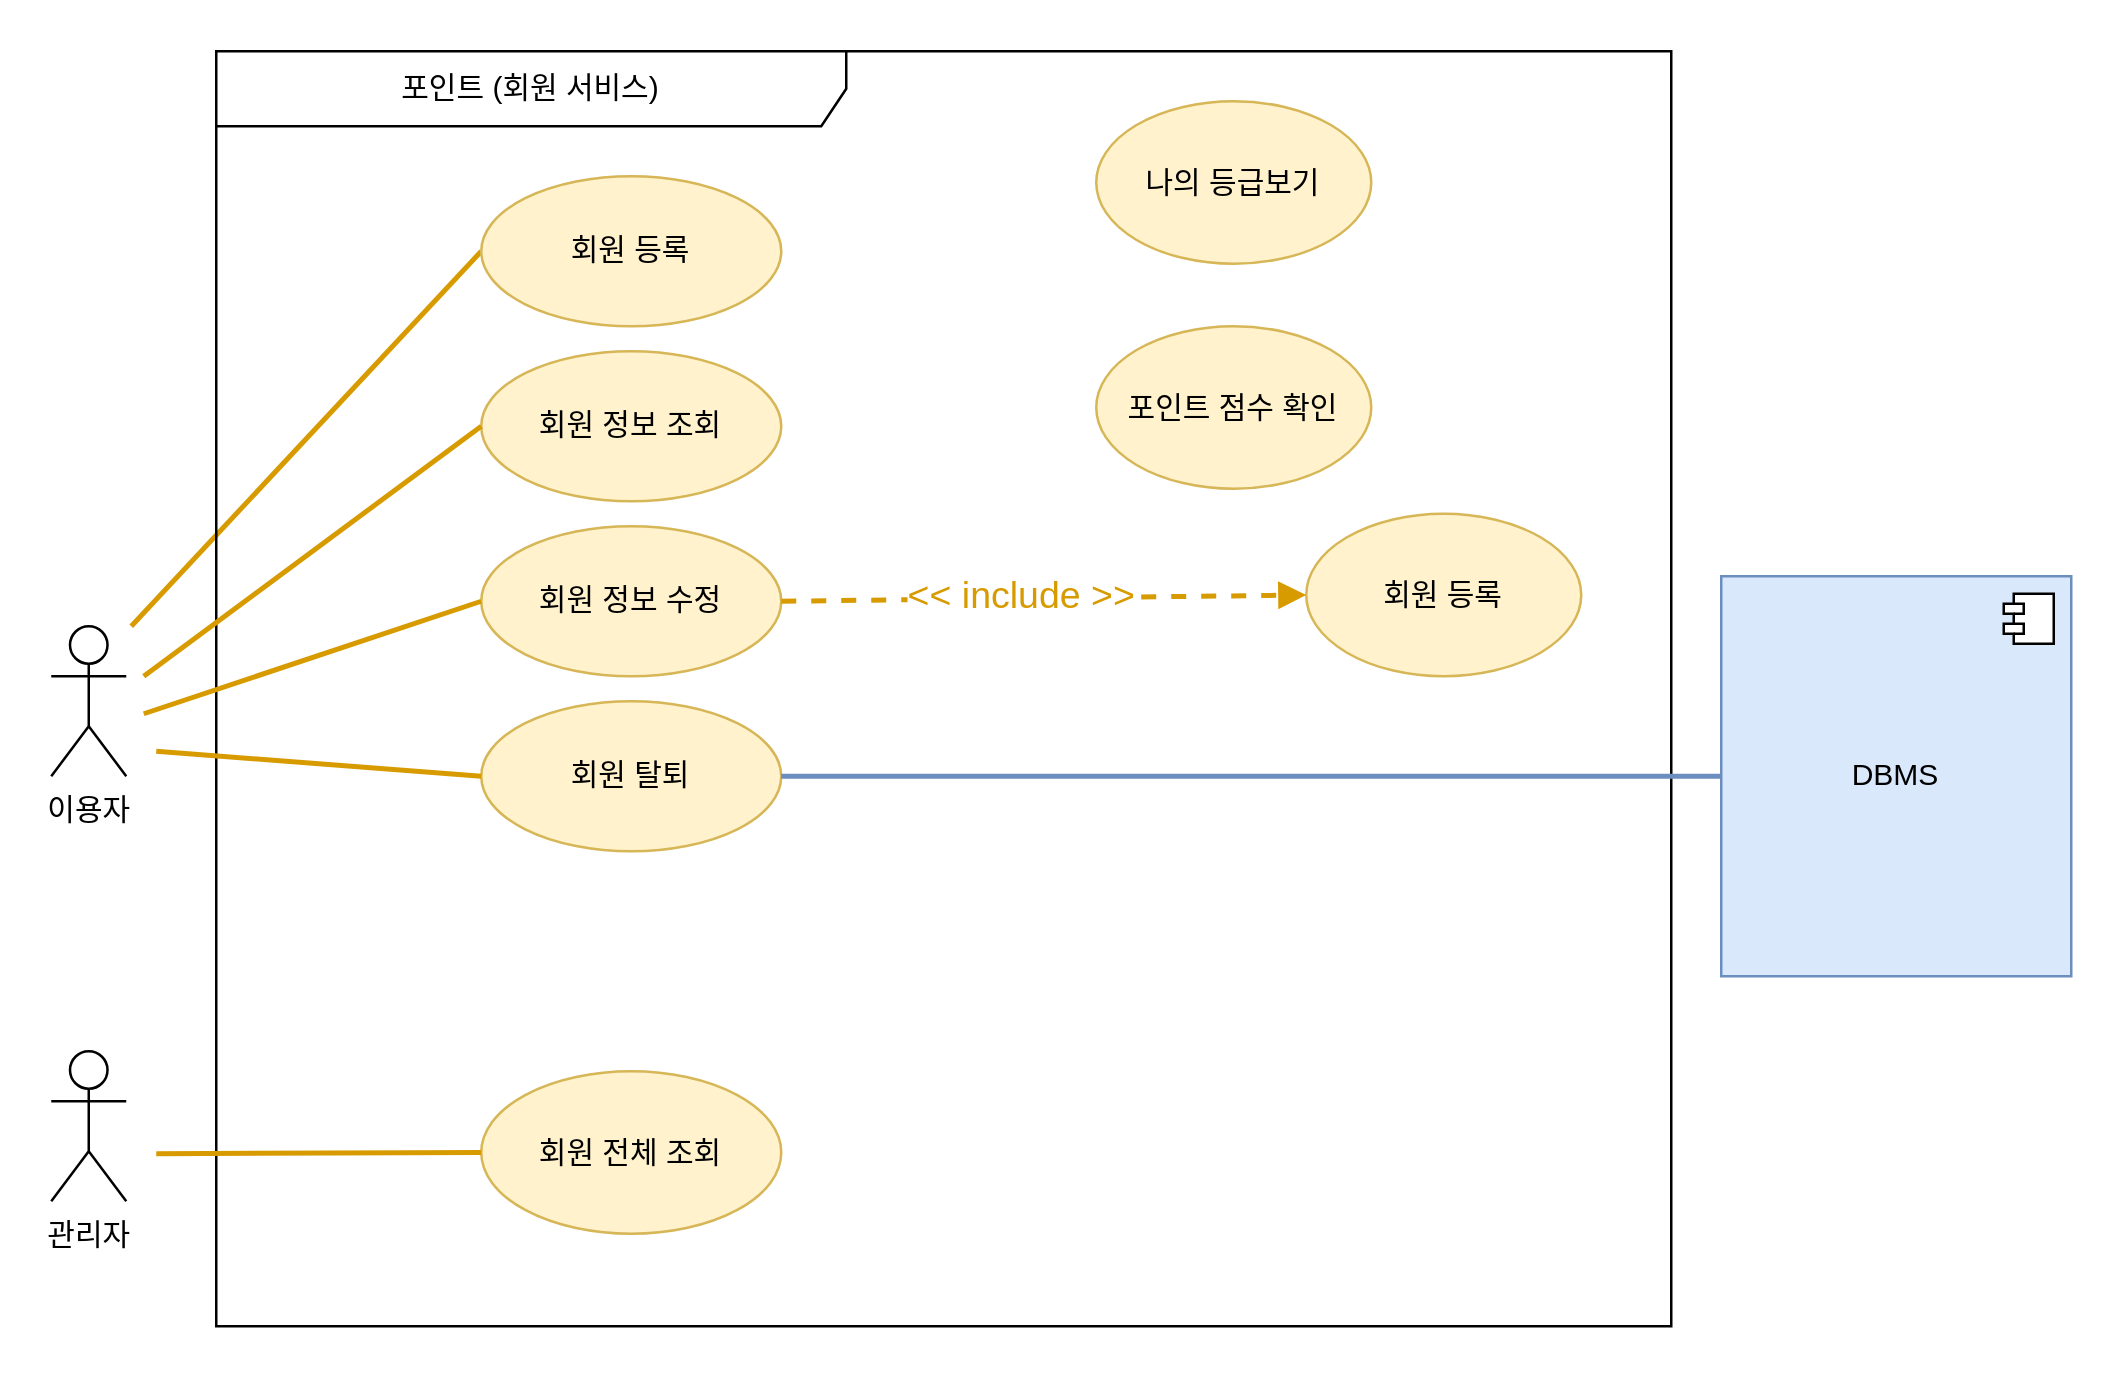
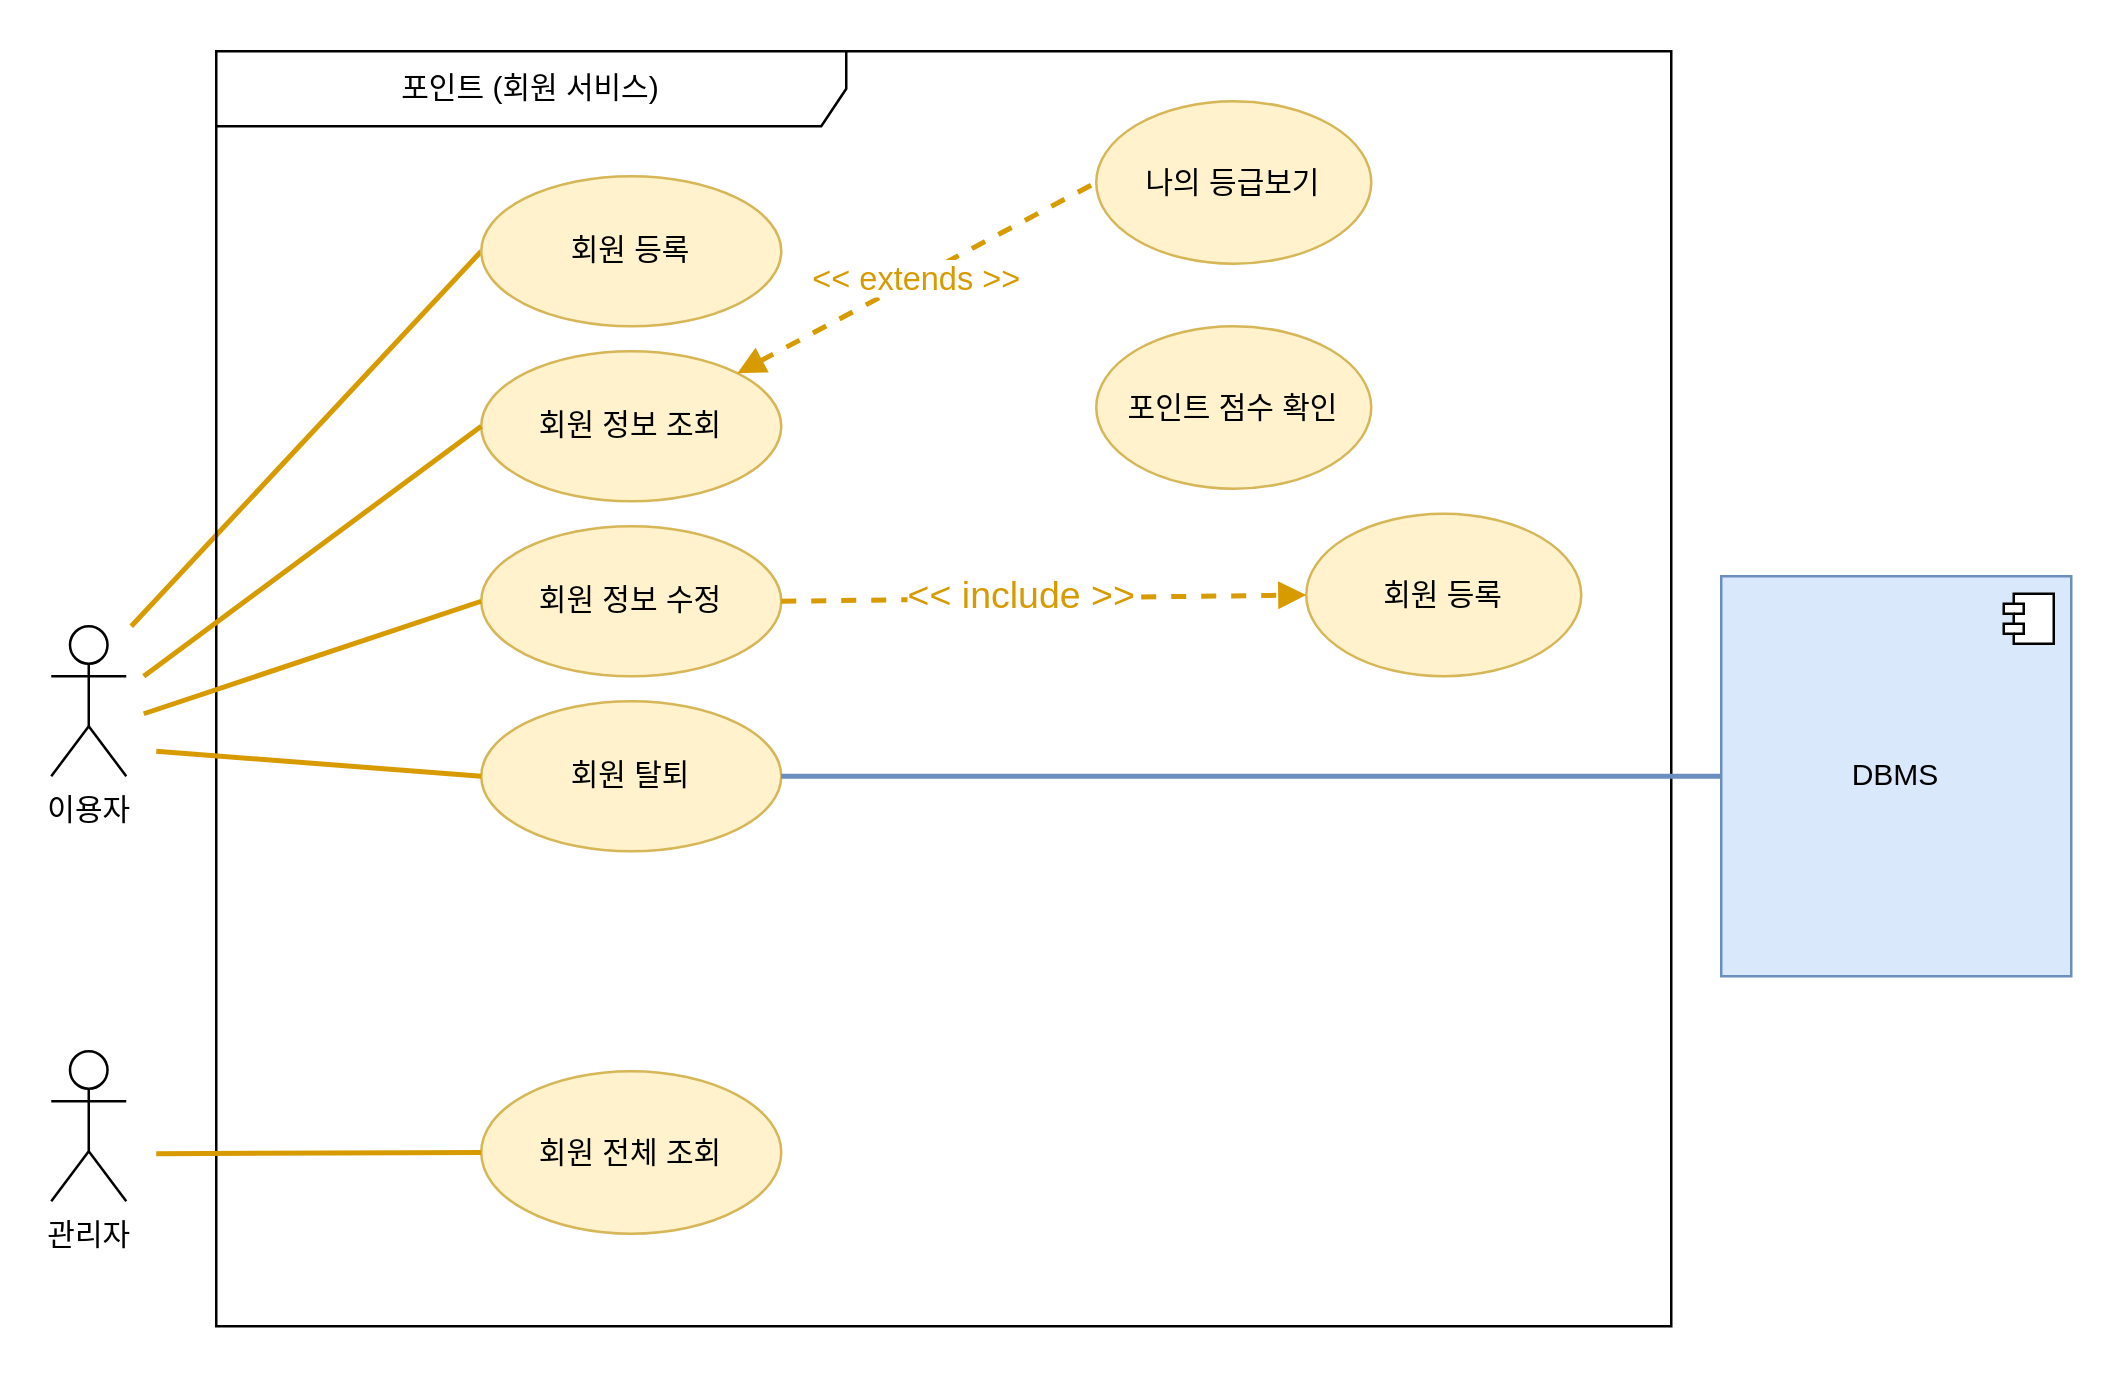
none -> (911, 281)
